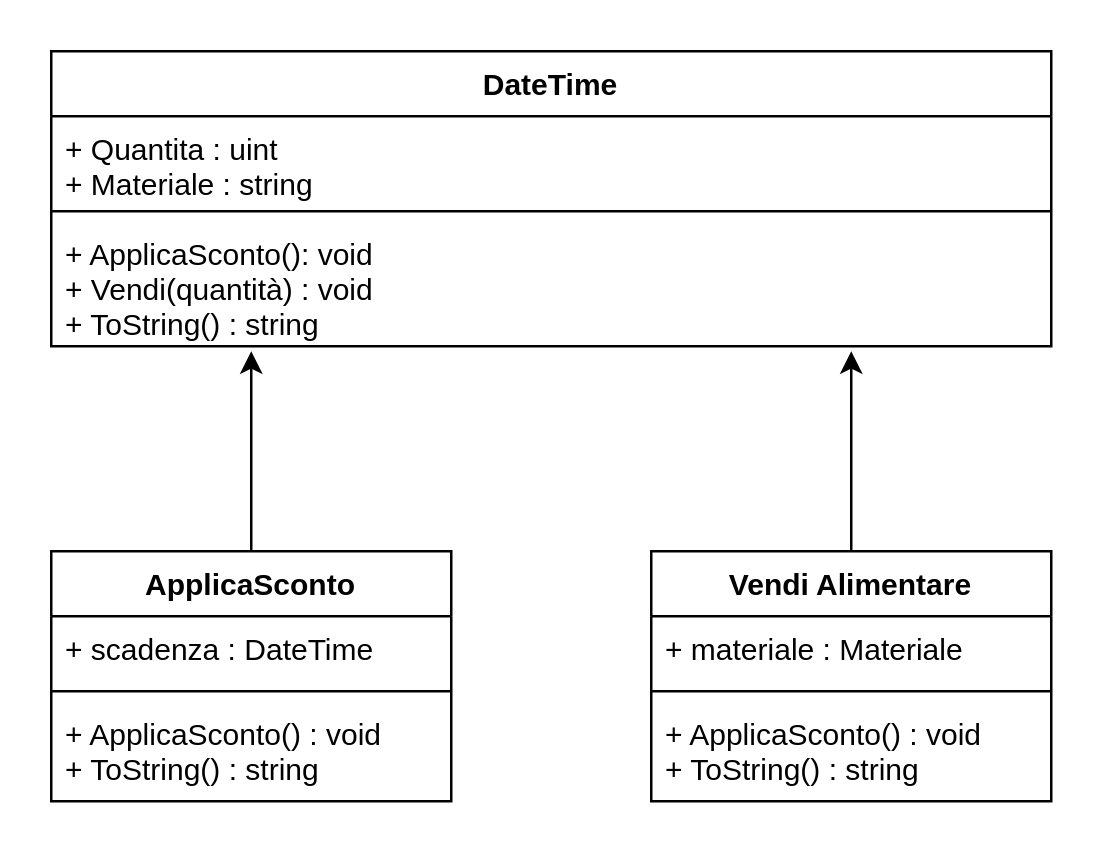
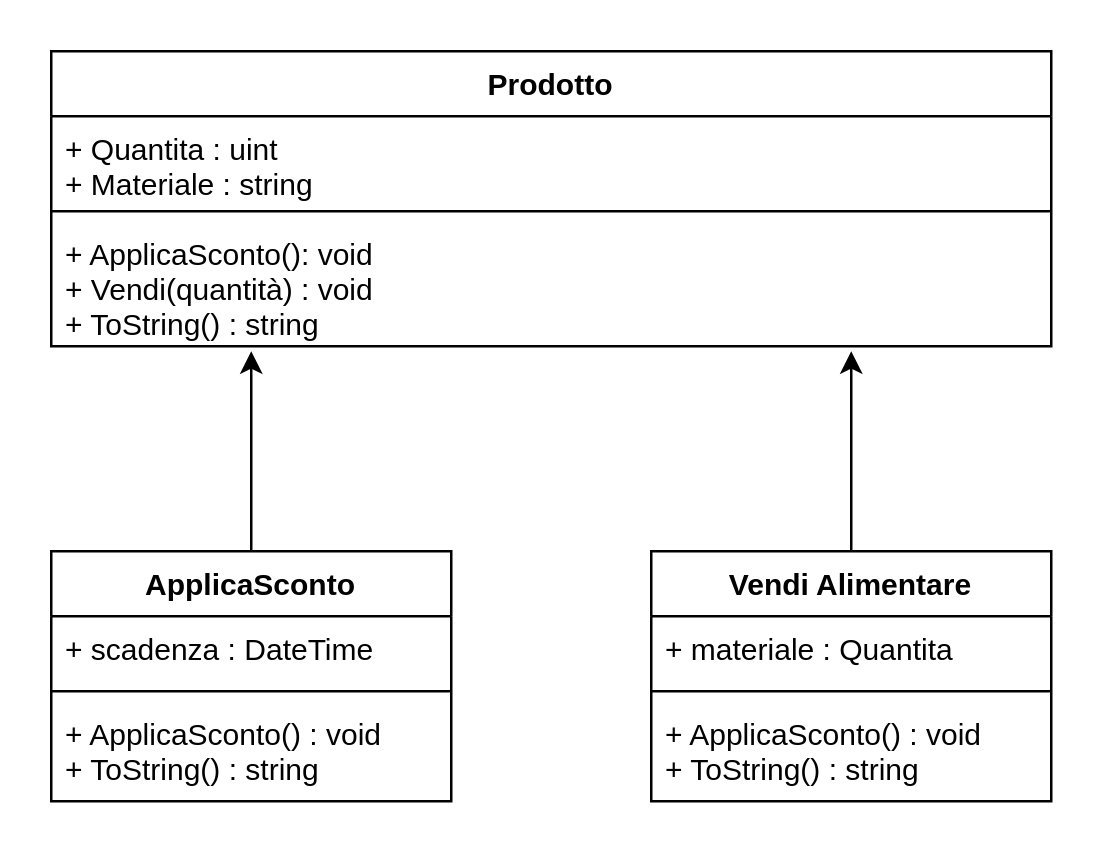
(550, 85) -> (550, 85)
(827, 650) -> (823, 650)
